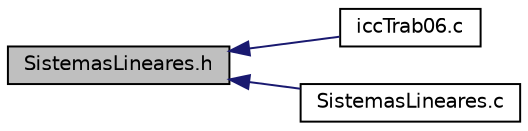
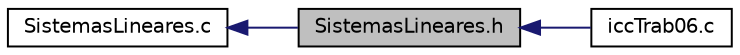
(275, 85) -> (273, 28)
